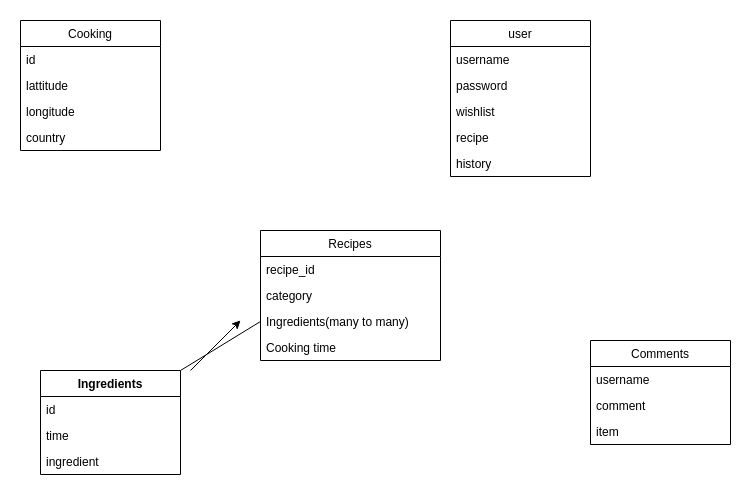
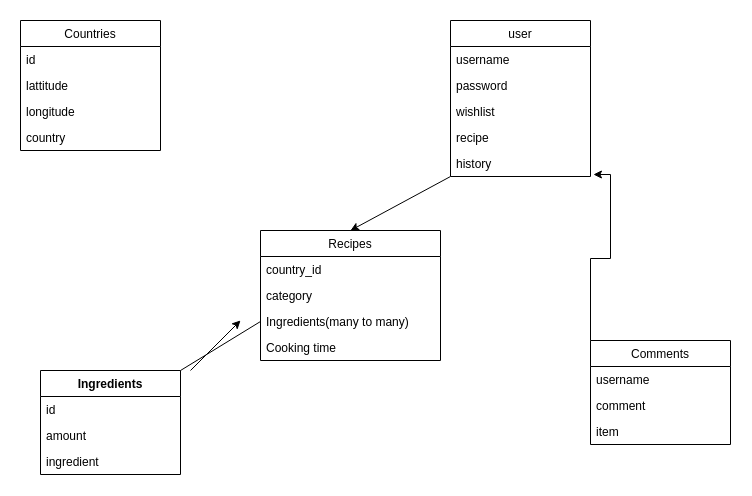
(90, 34) -> (90, 34)
none -> (404, 202)
none -> (608, 259)
(293, 270) -> (298, 270)
(58, 436) -> (66, 436)
